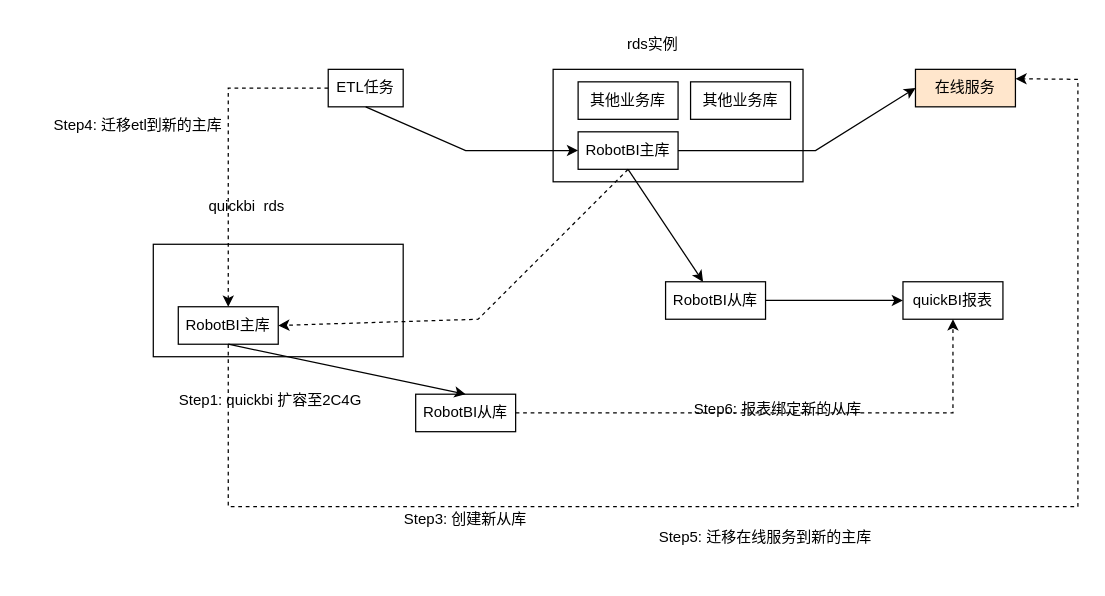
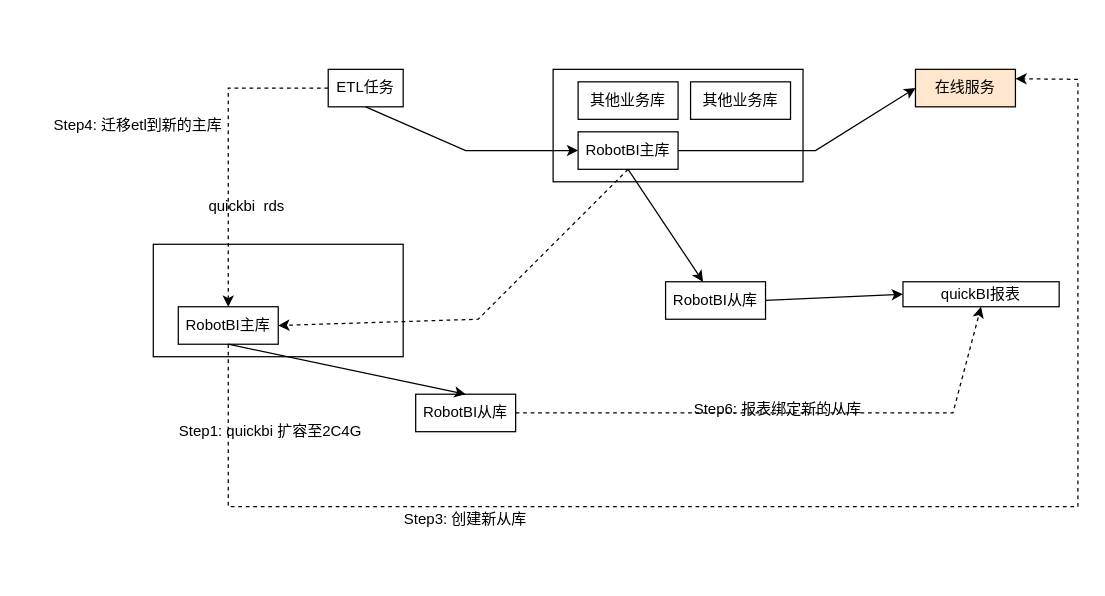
(653, 44) -> none
(953, 301) -> (981, 294)
(271, 401) -> (271, 432)
(766, 538) -> none
